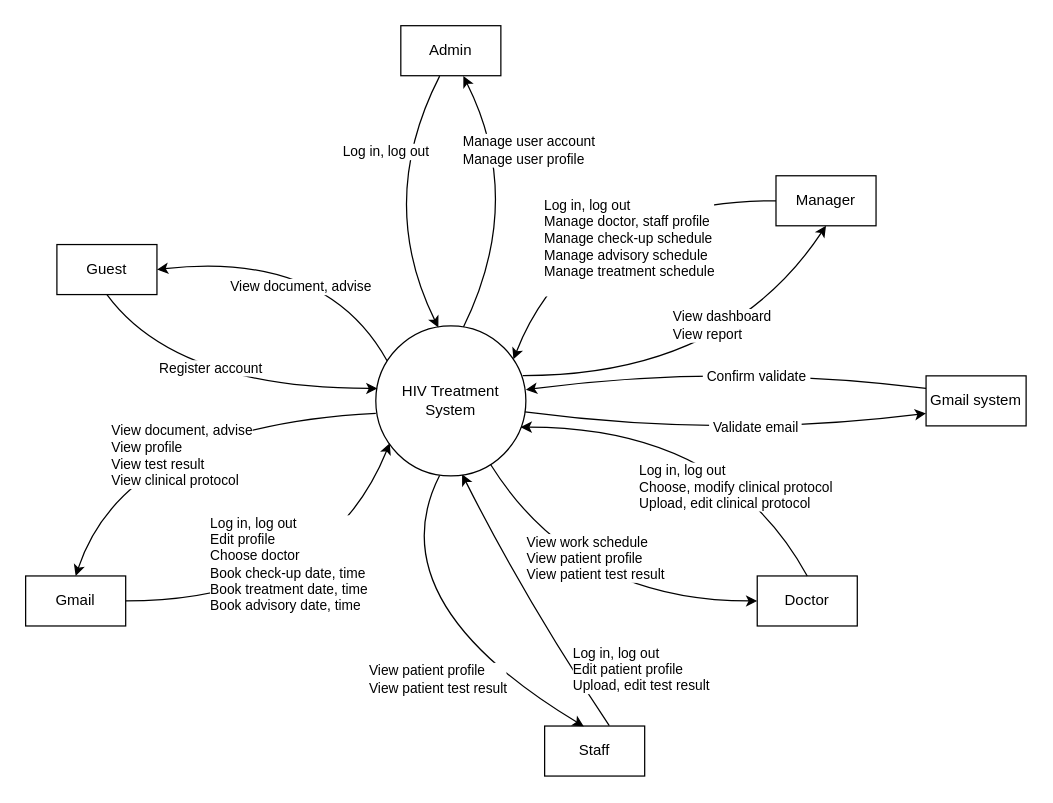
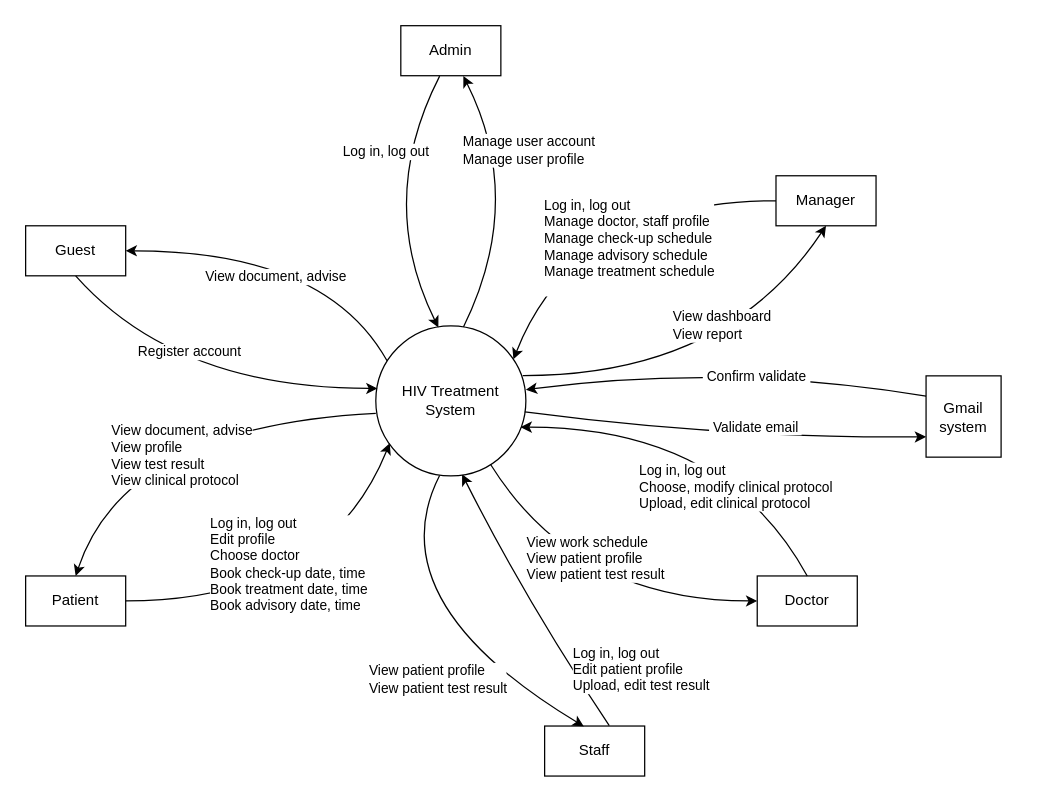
(107, 269) -> (76, 251)
(976, 401) -> (963, 416)
(76, 601) -> (76, 601)
